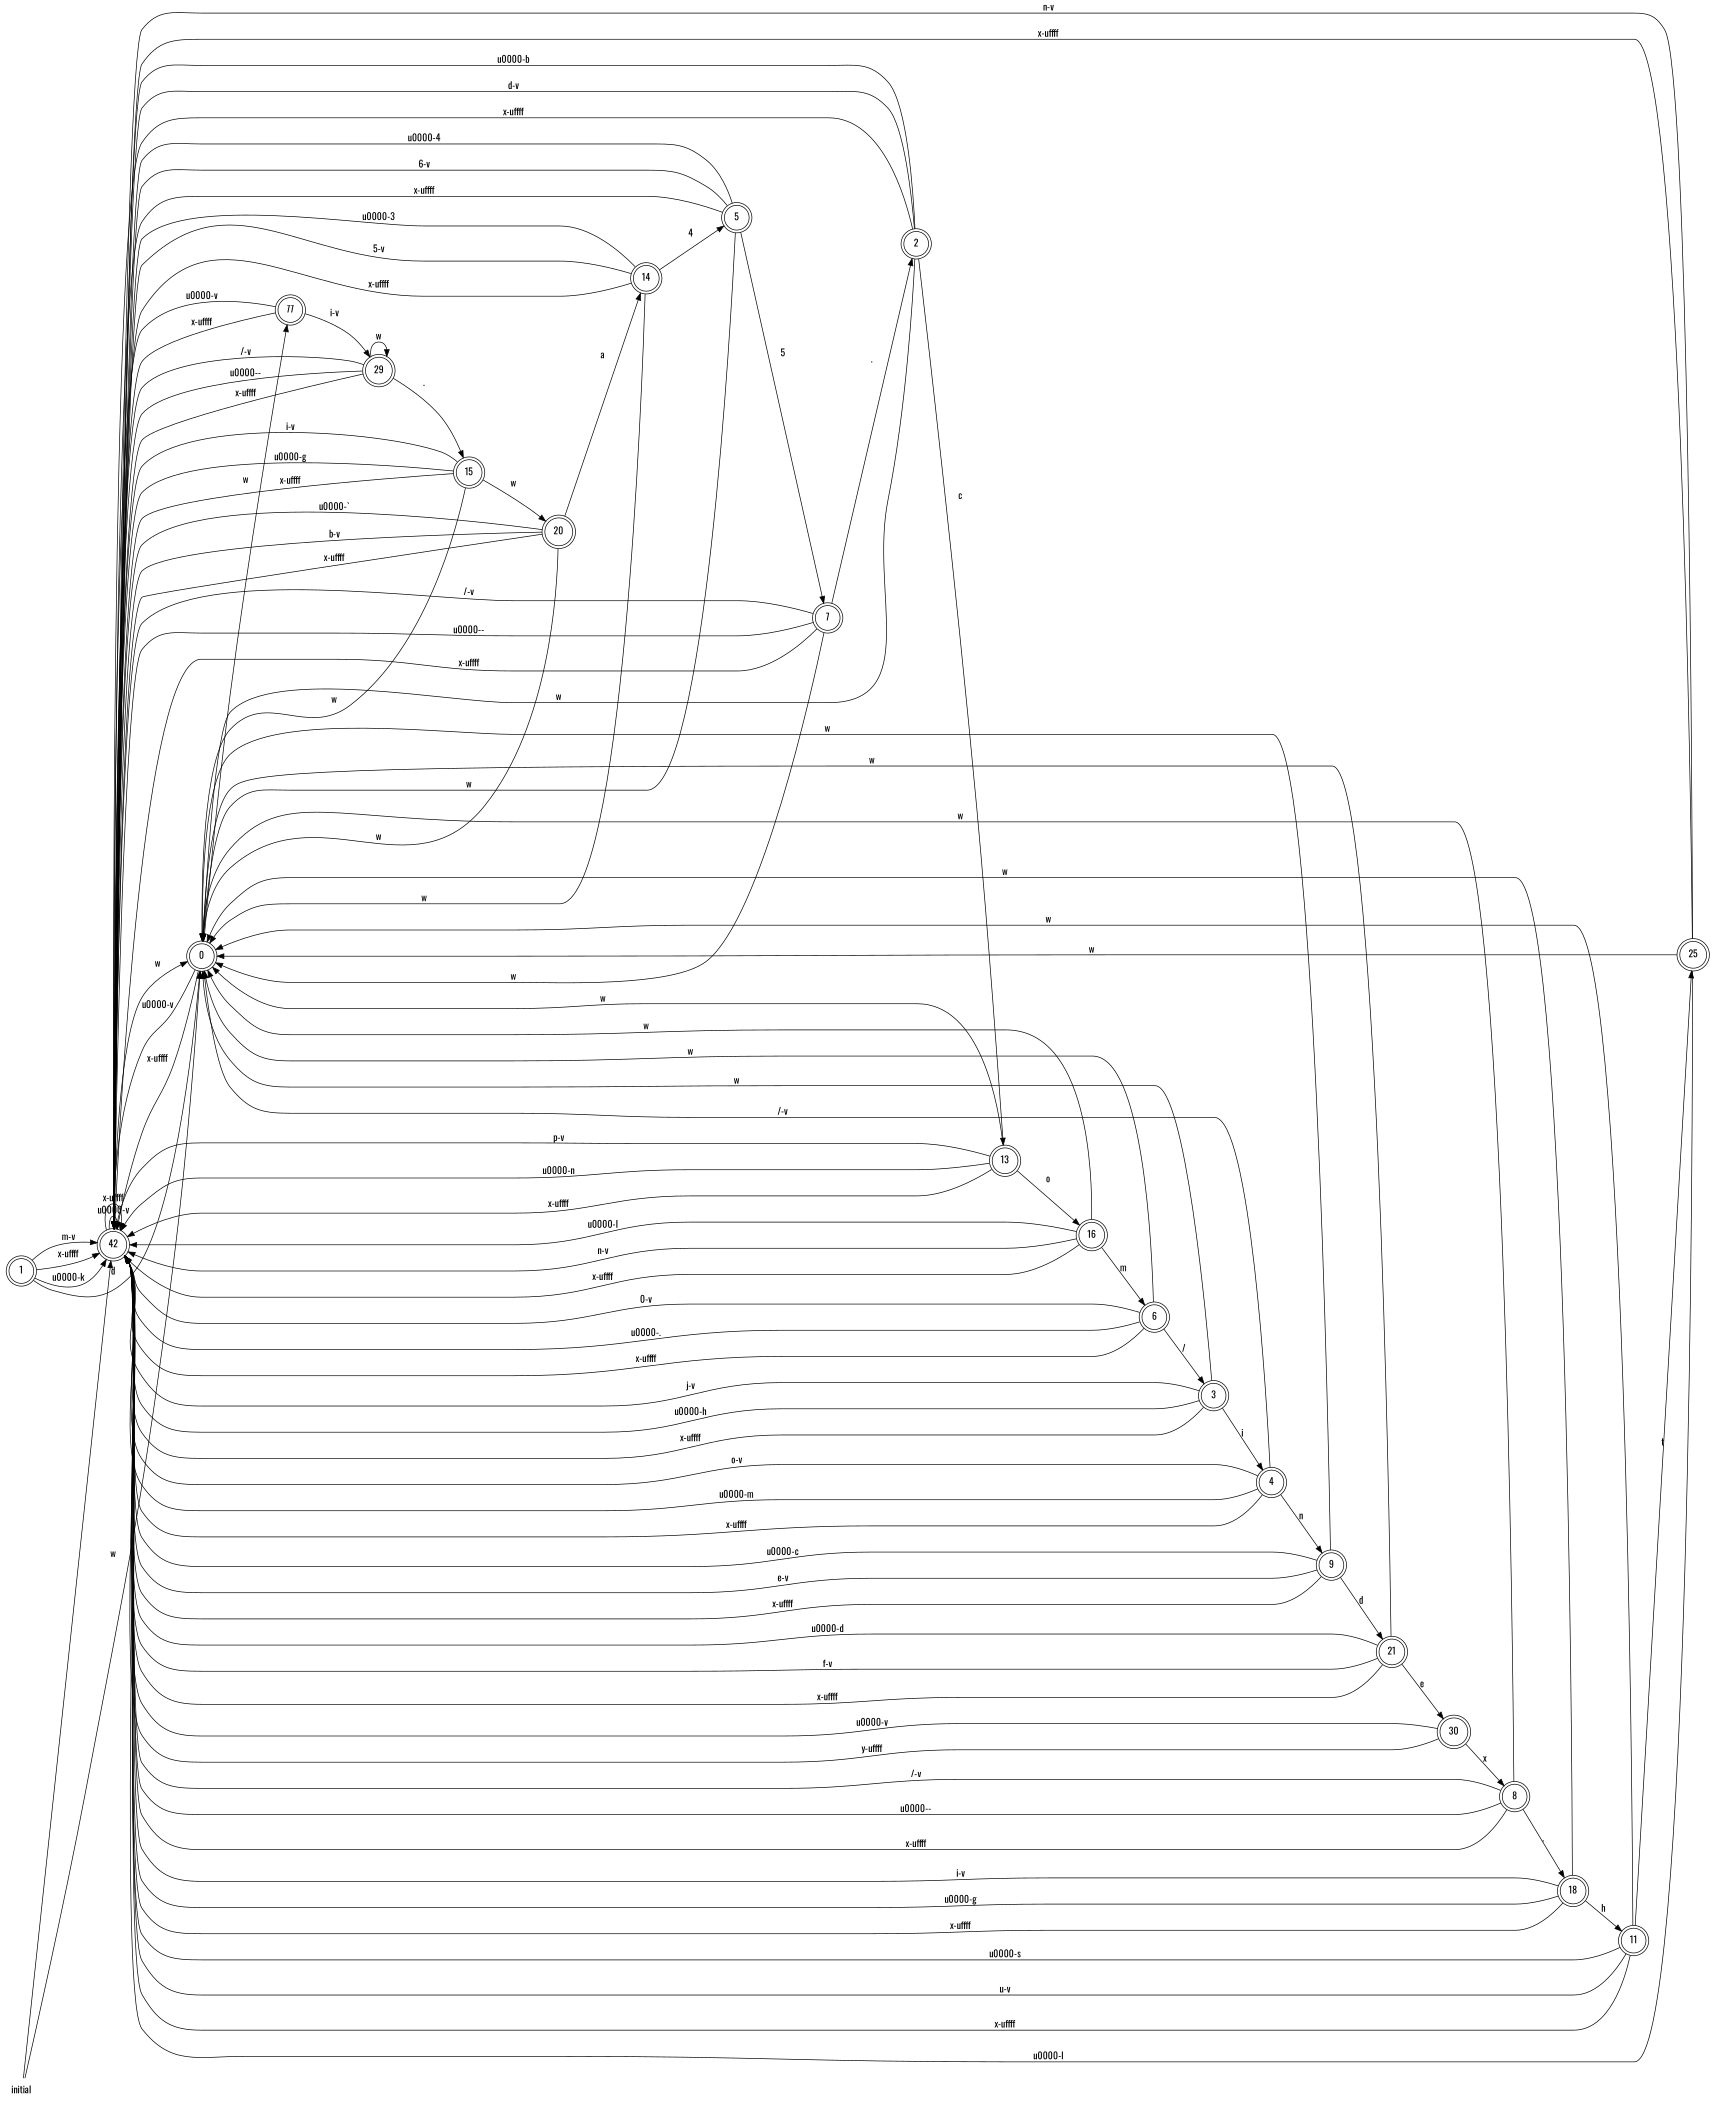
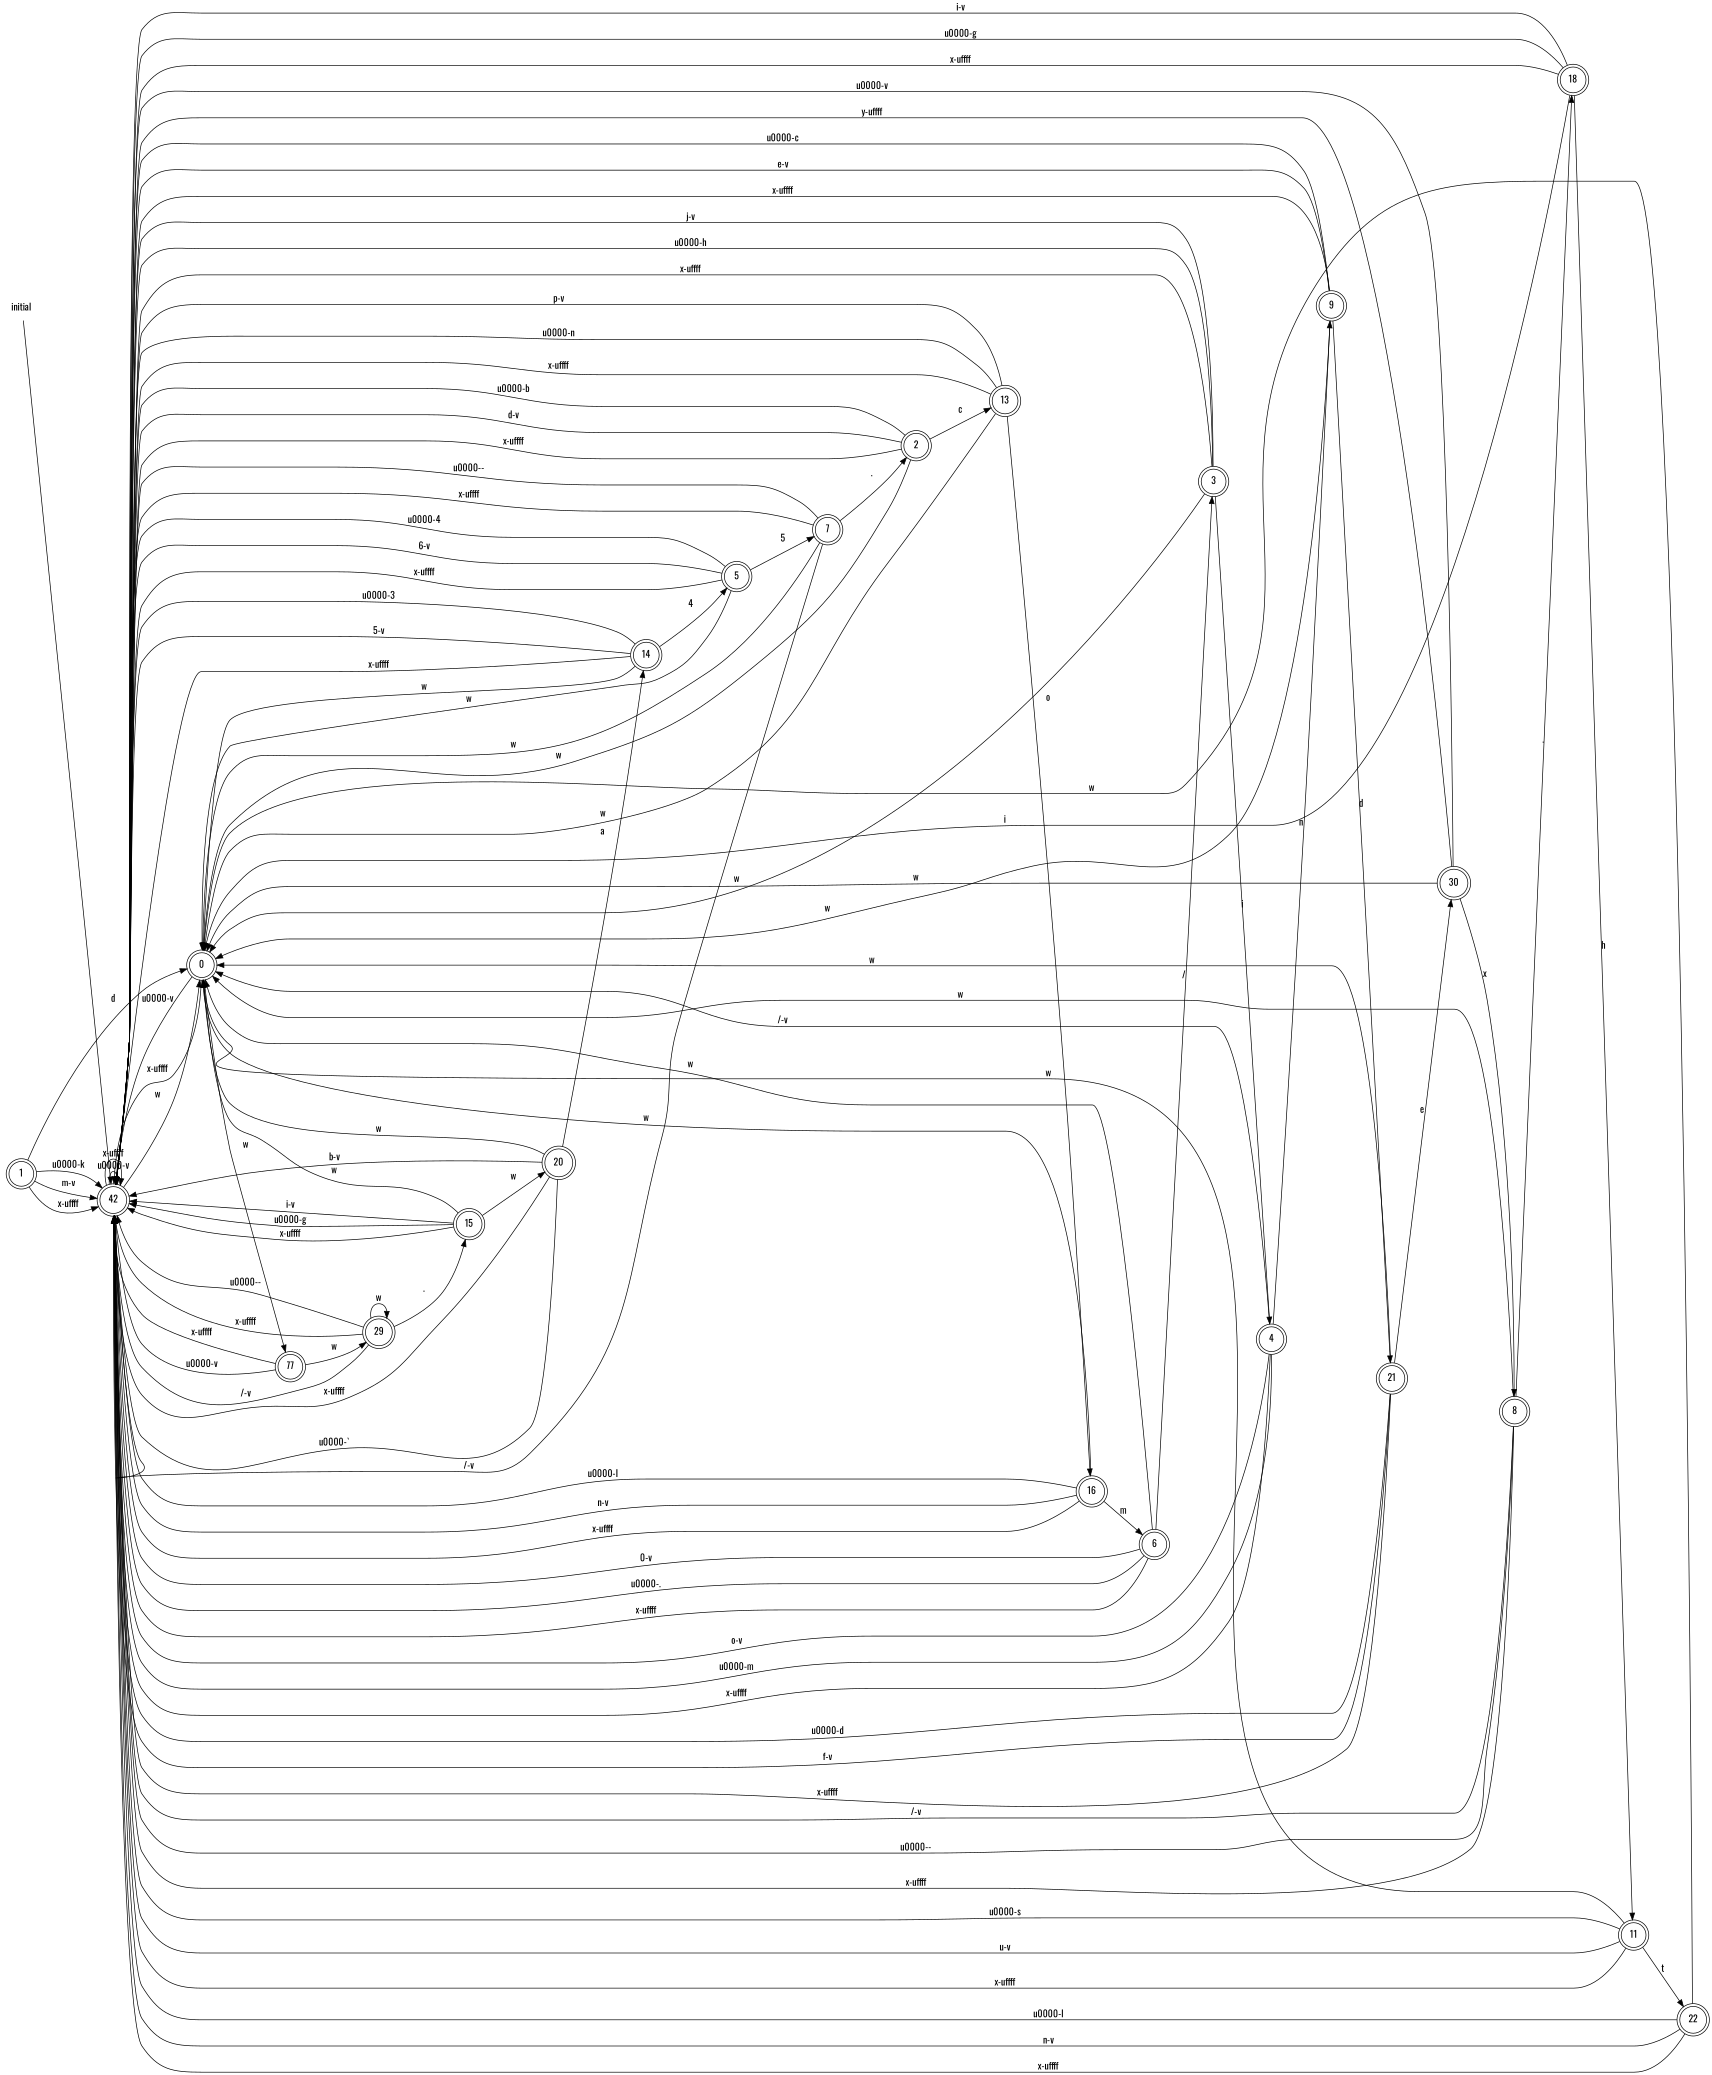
(334, 314) -> (334, 1347)
(1005, 872) -> (1005, 820)
(1693, 955) -> (1693, 2020)
(124, 1587) -> (811, 885)
